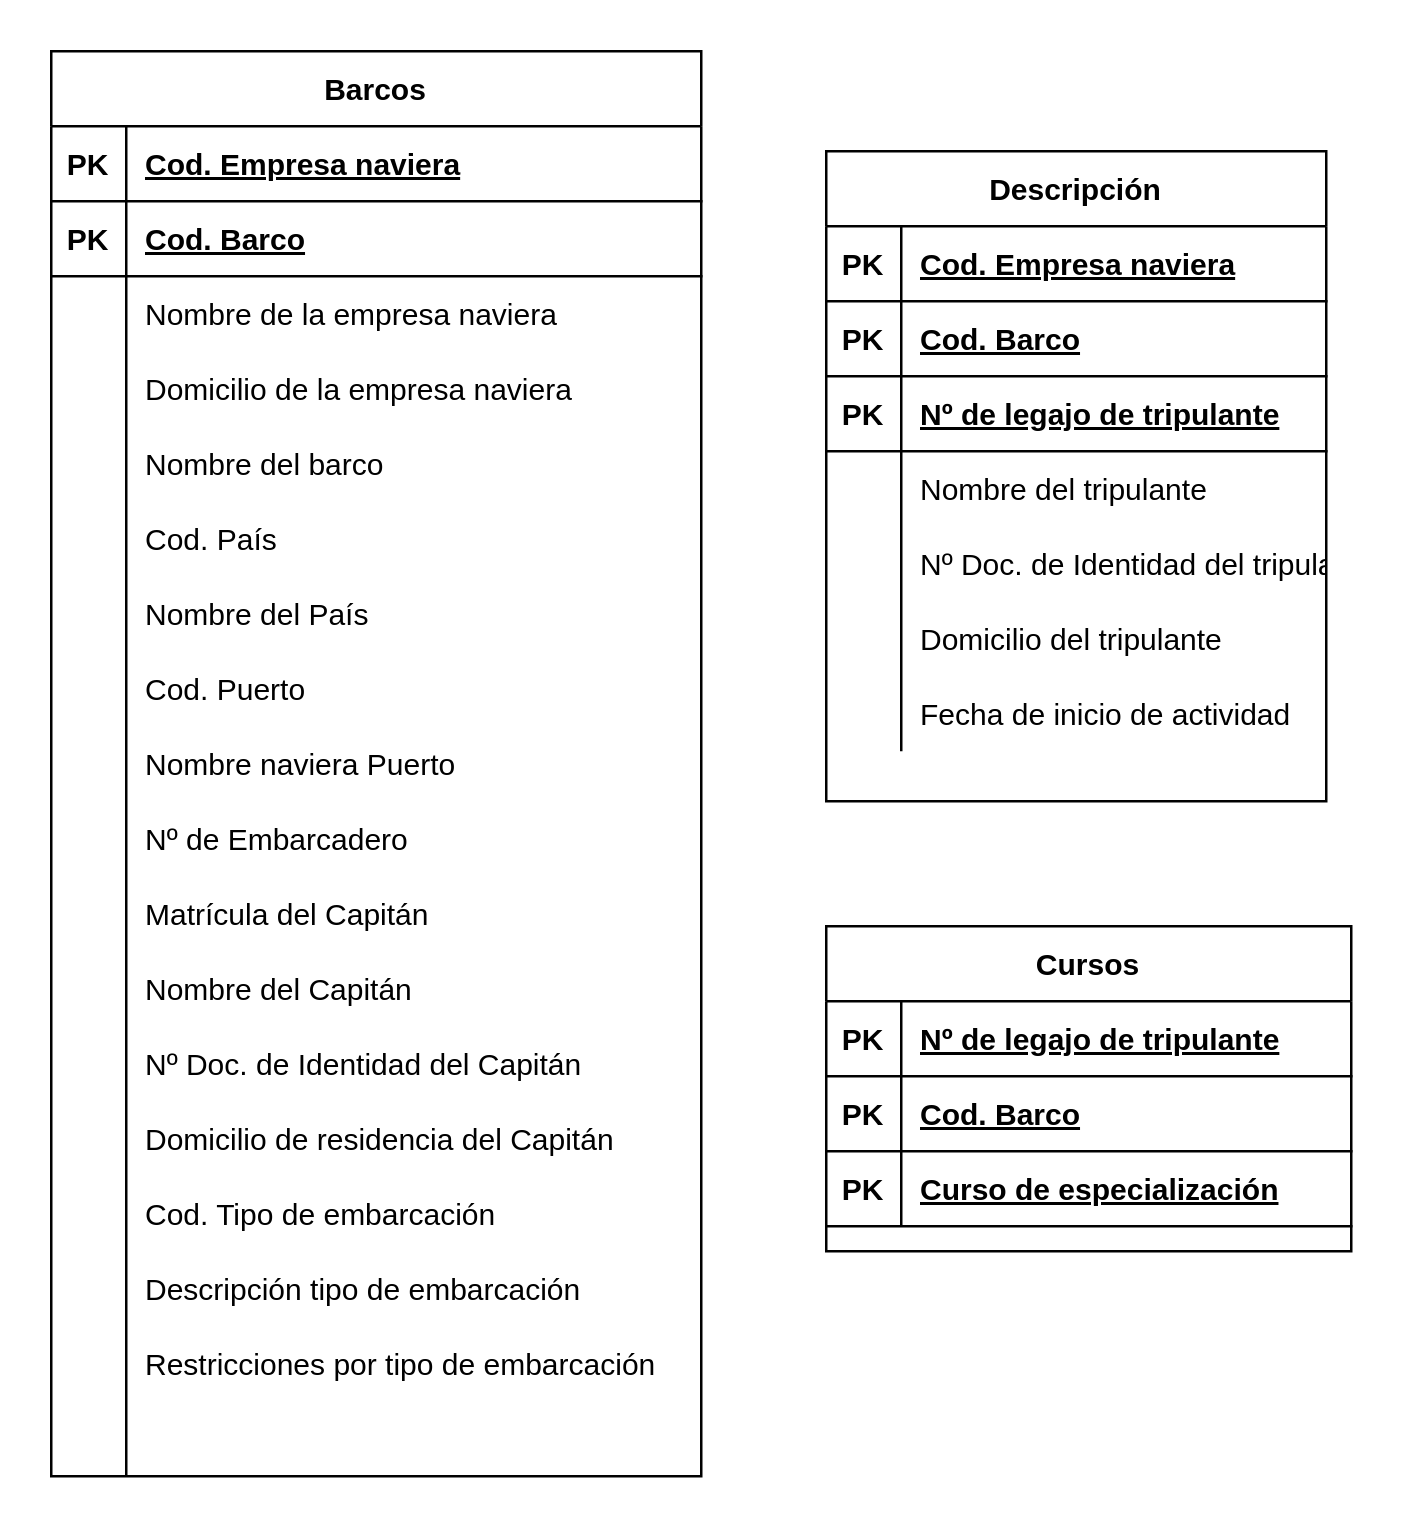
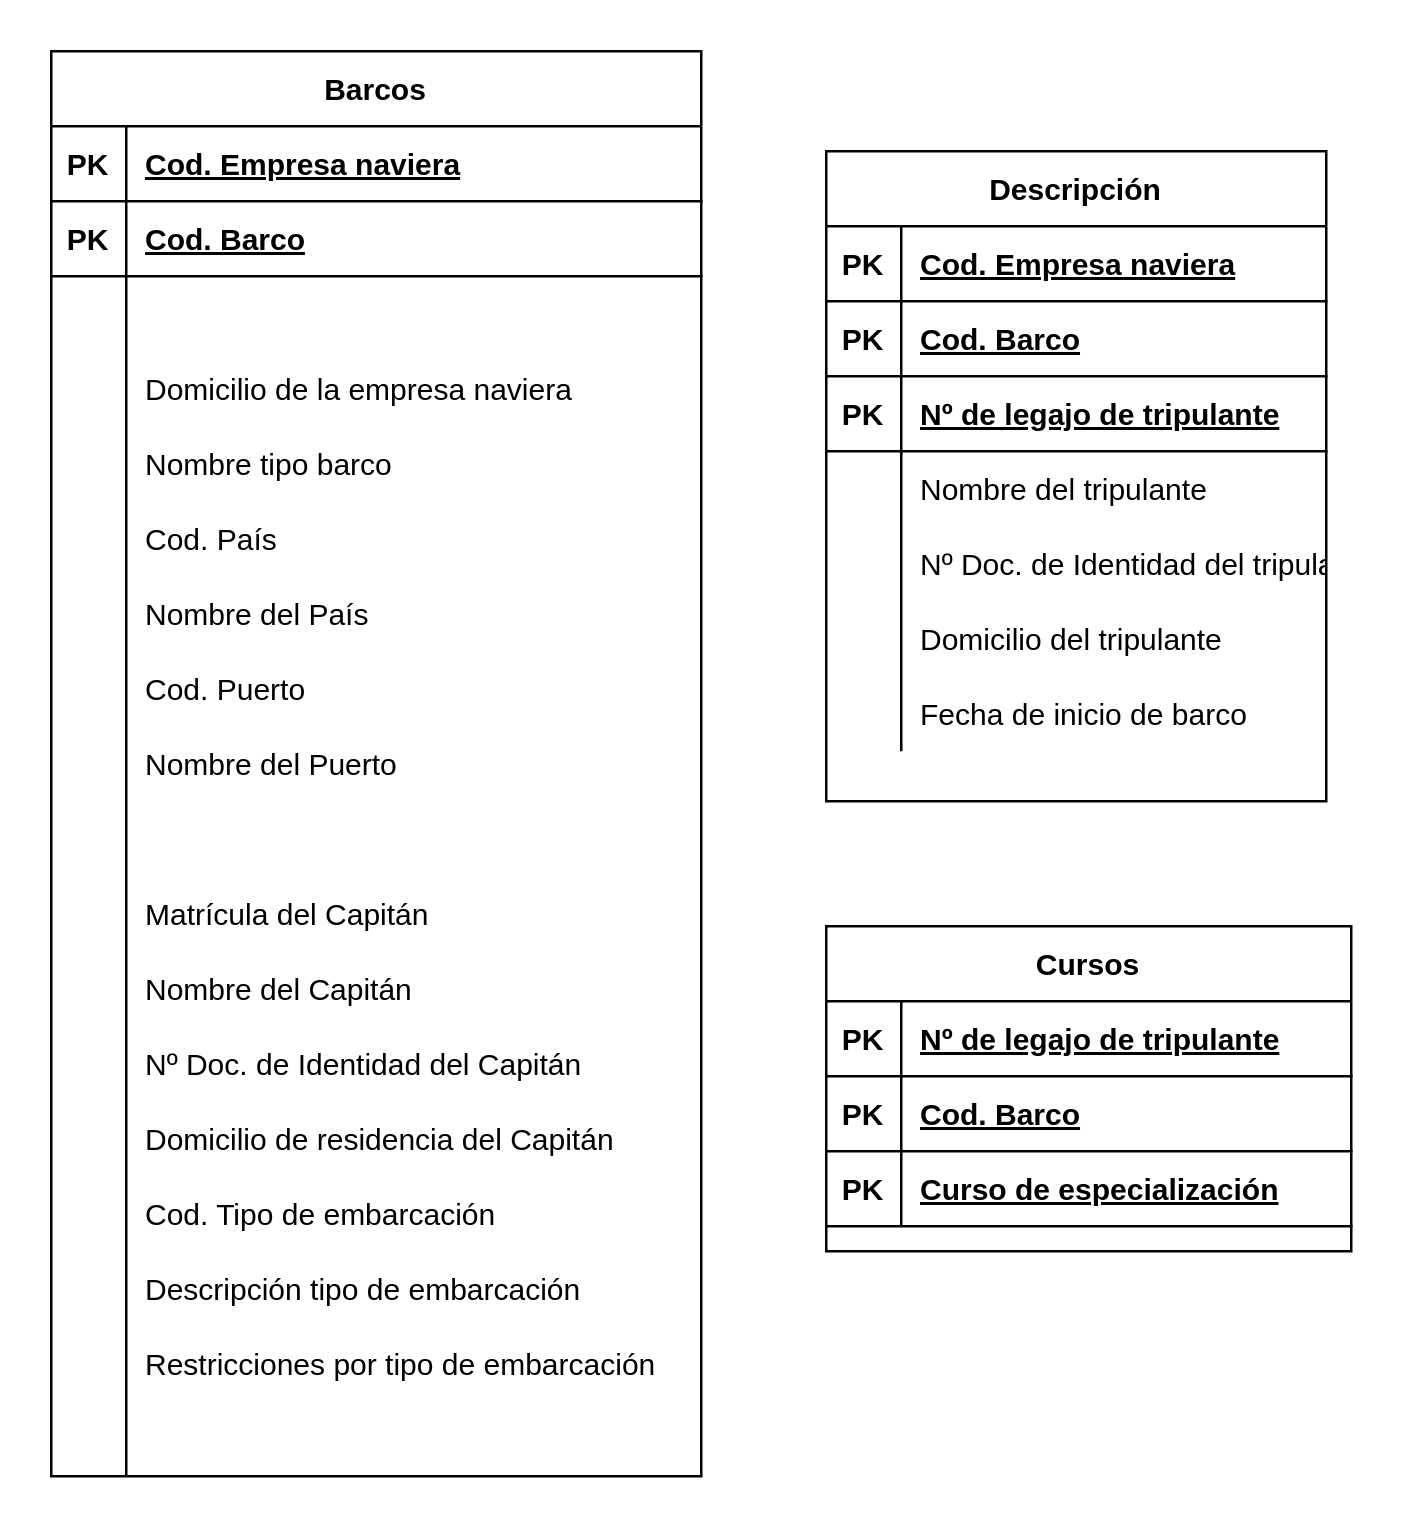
(414, 314) -> none
(268, 465) -> (276, 465)
(1120, 715) -> (1094, 715)
(310, 765) -> (276, 765)
(414, 839) -> none
